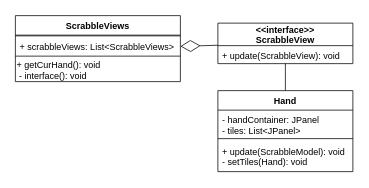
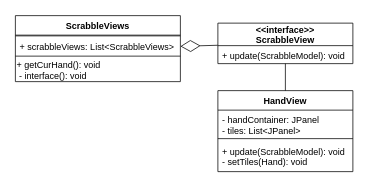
(286, 56) -> (288, 56)
(285, 101) -> (285, 101)
